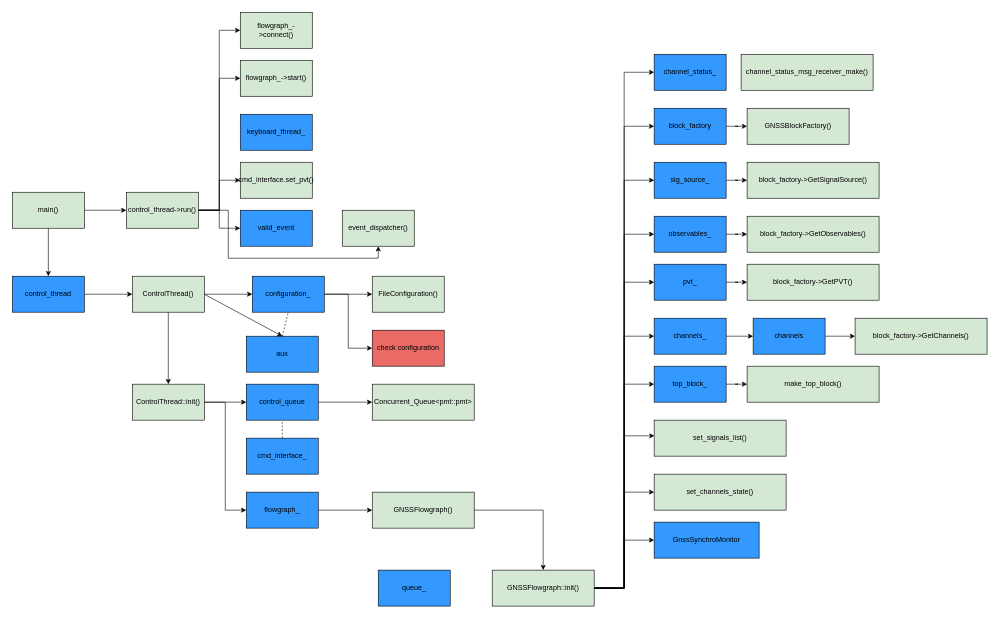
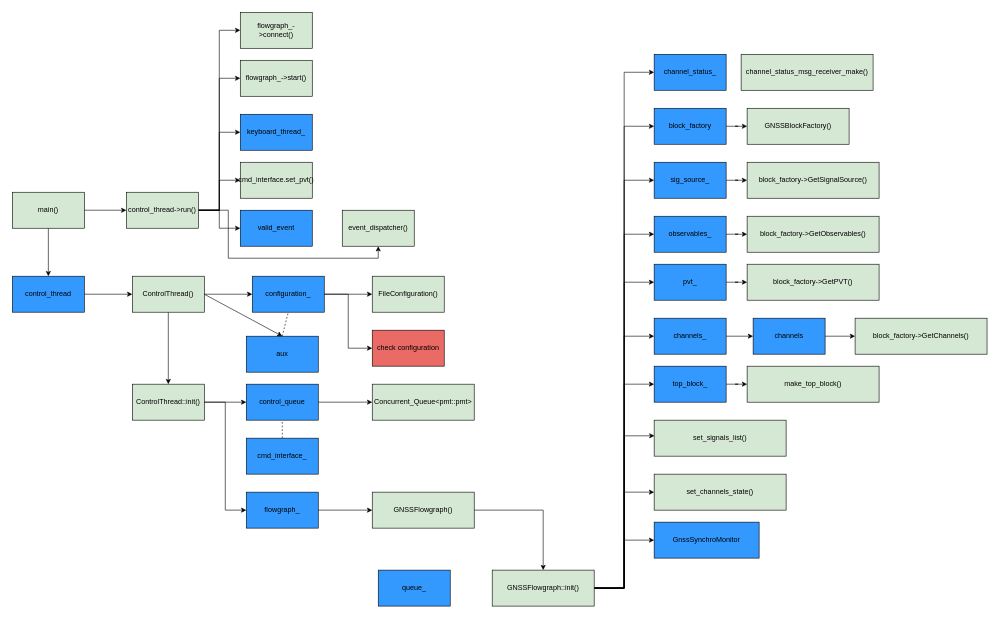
none -> (234, 132)
